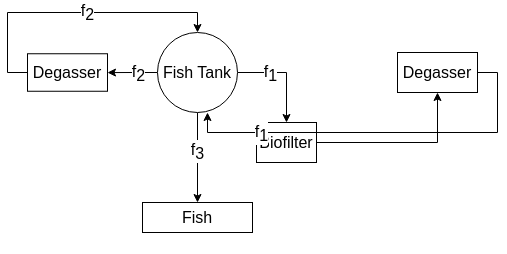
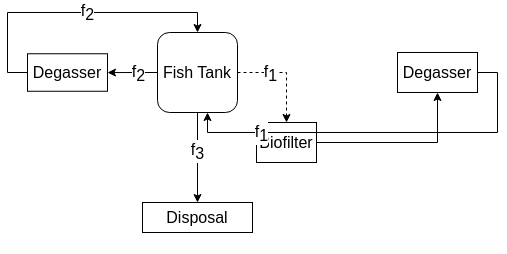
(198, 73) -> (198, 73)
(287, 88) -> (287, 88)
(198, 218) -> (198, 218)
